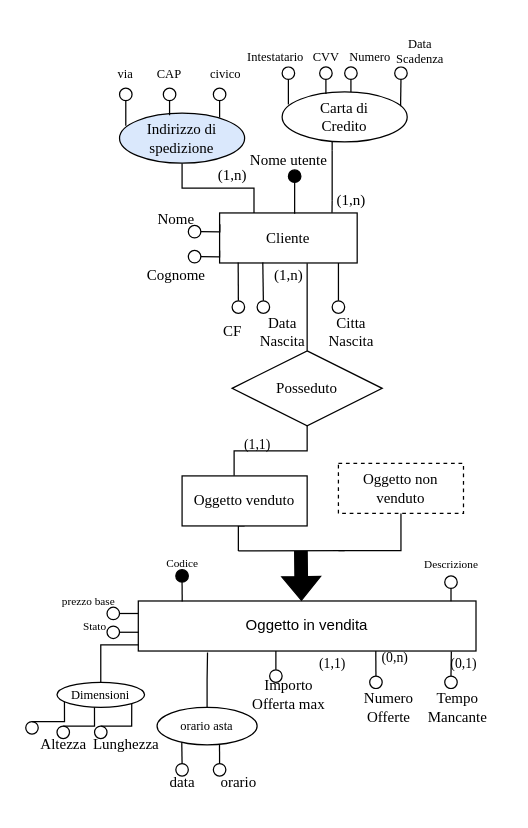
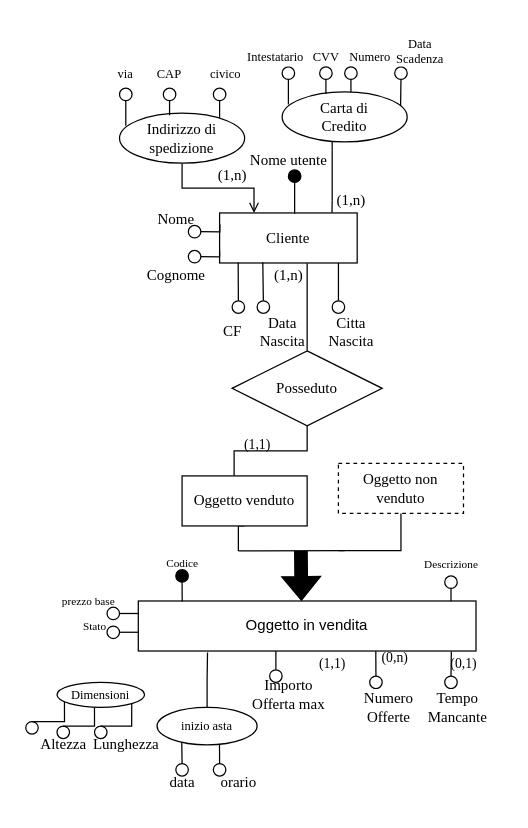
(182, 138) -> (182, 138)
(254, 207) -> (254, 206)
(101, 645) -> none
(207, 726) -> (207, 726)
